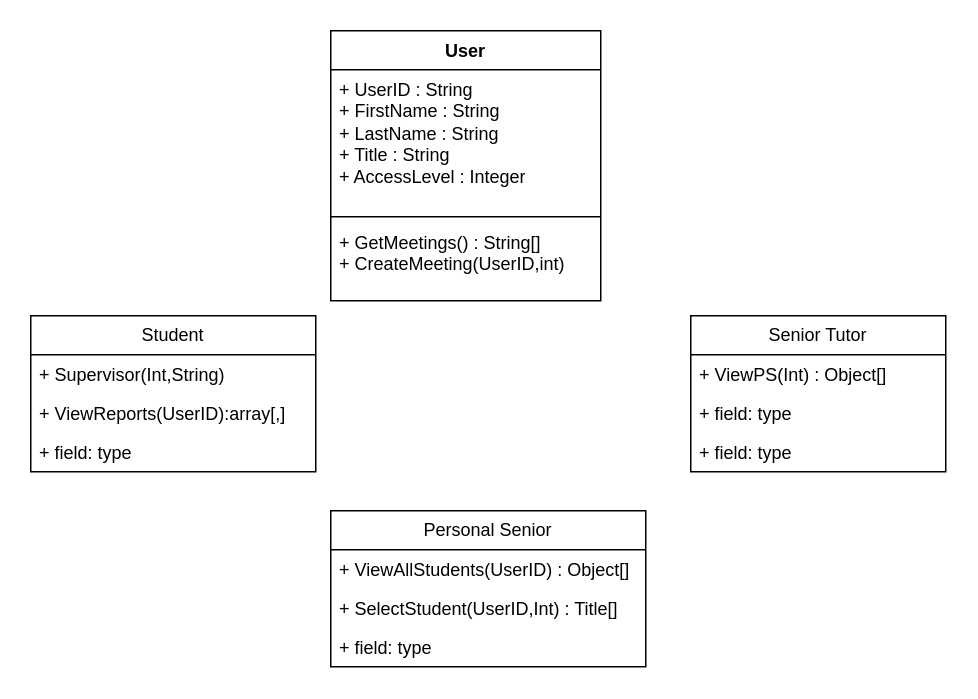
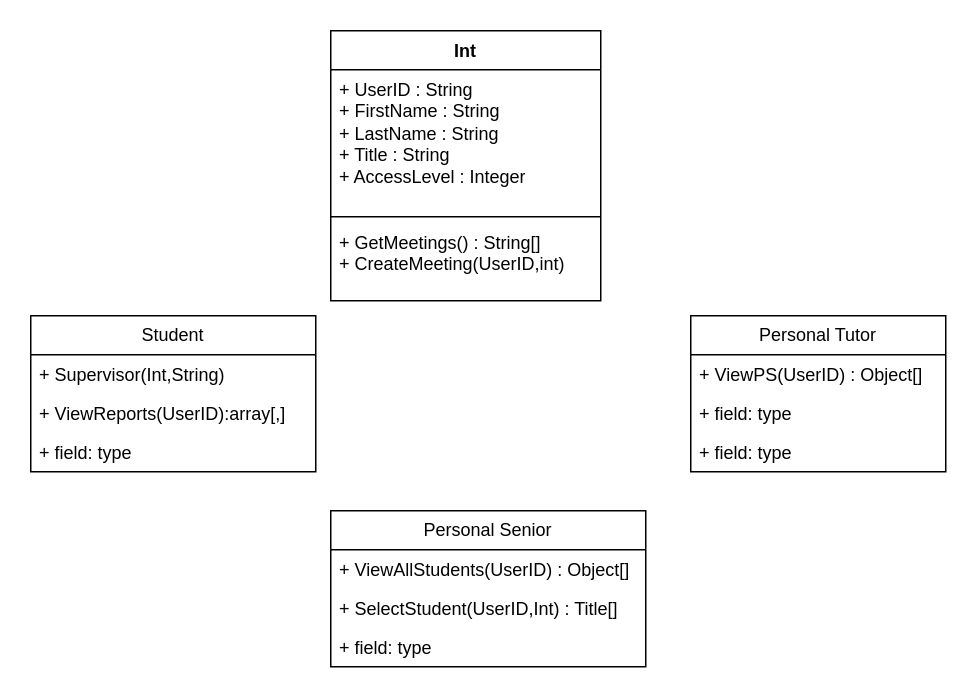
(466, 52) -> (466, 52)
(818, 335) -> (818, 335)
(809, 376) -> (820, 387)
